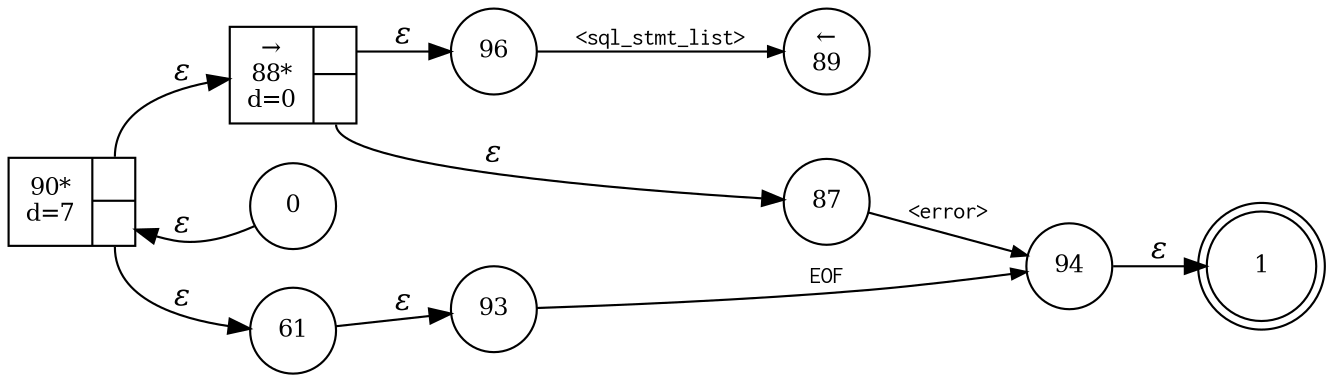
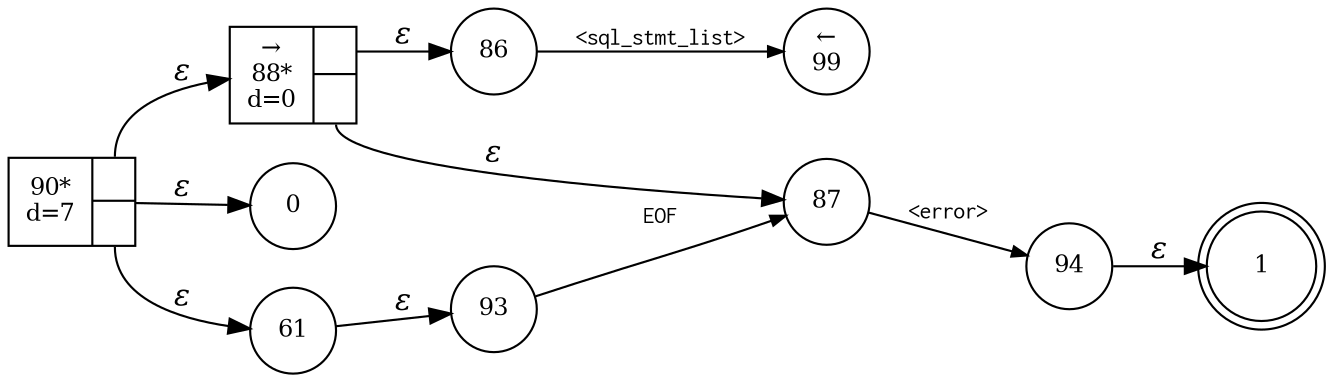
(494, 52) -> (494, 52)
(827, 52) -> (827, 52)
(206, 241) -> (182, 204)
(775, 297) -> (654, 259)
